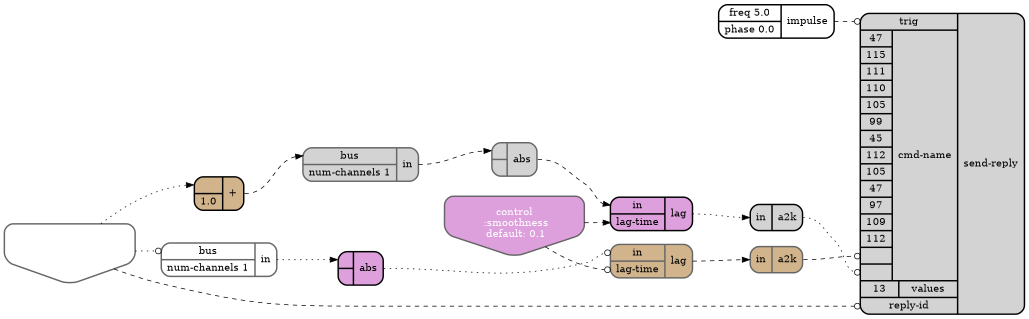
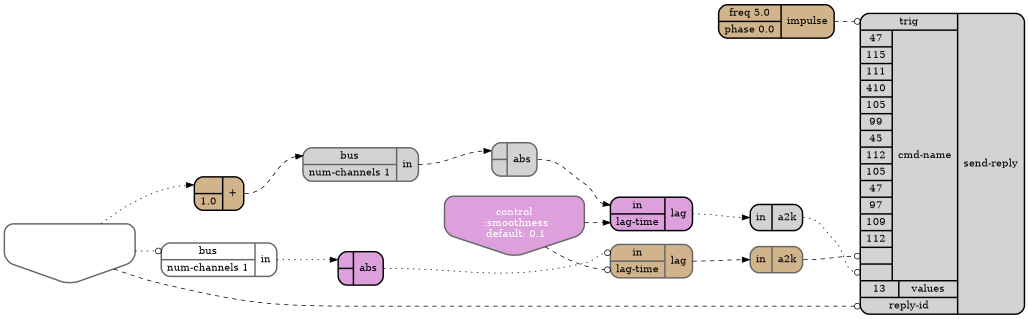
(776, 21) -> (776, 21)
(876, 88) -> (876, 88)
